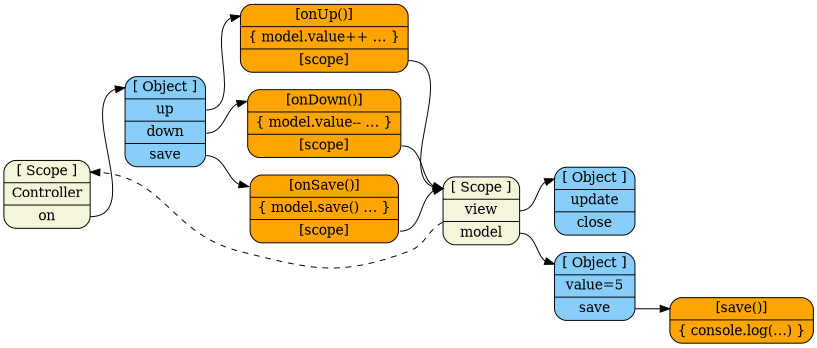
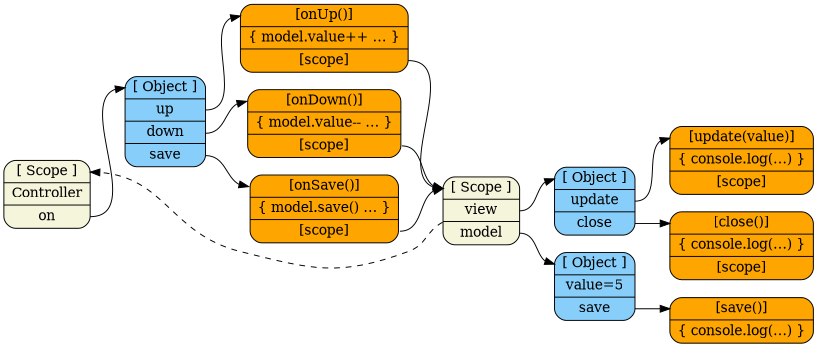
none -> (742, 160)
none -> (742, 246)
